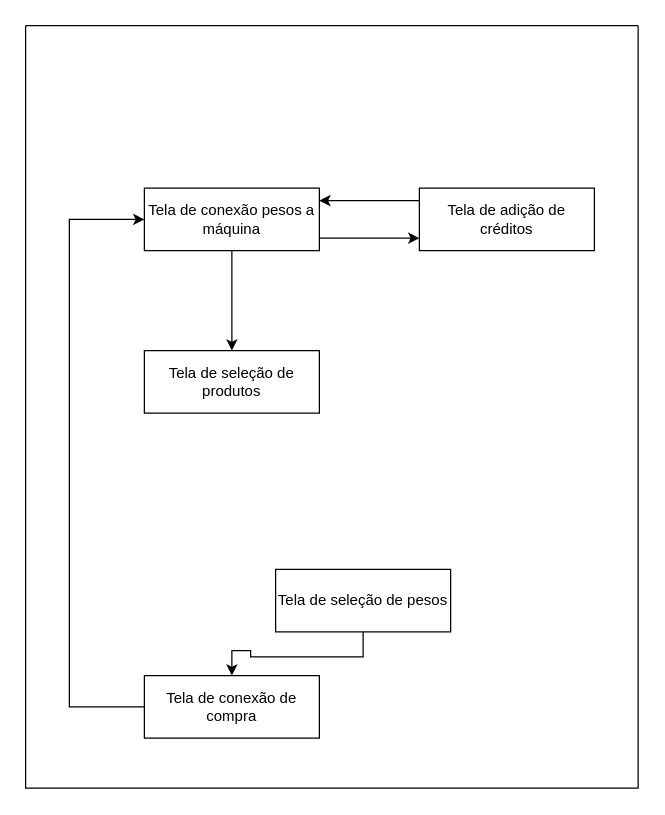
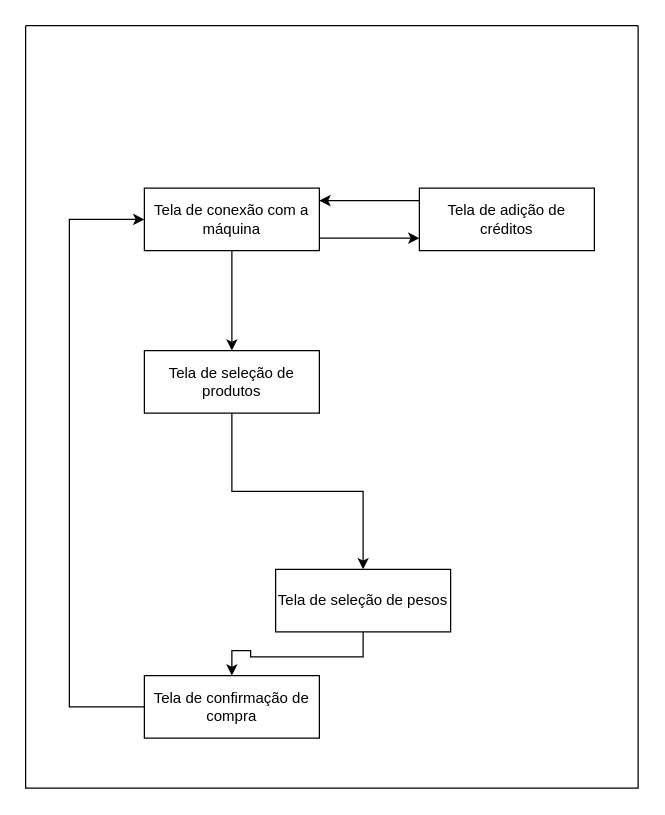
(232, 219) -> (232, 219)
none -> (293, 491)
(232, 707) -> (232, 707)
